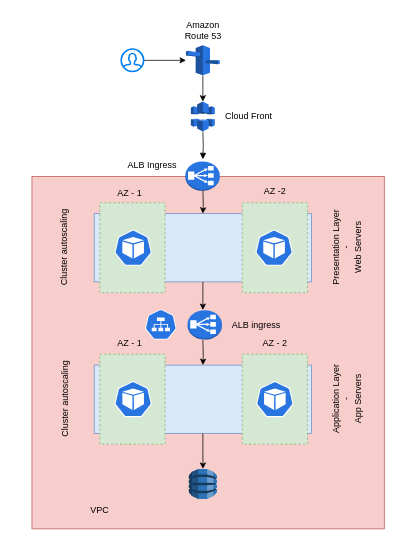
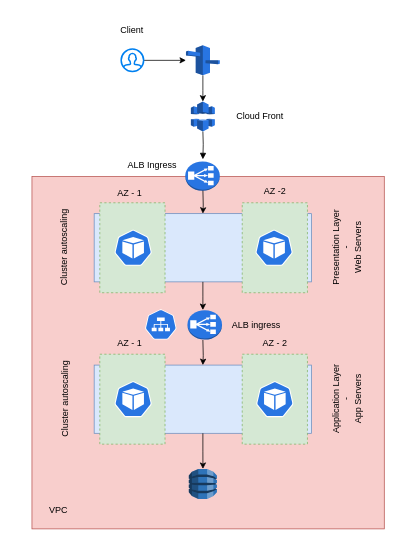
none -> (132, 30)
(203, 30) -> none
(249, 117) -> (260, 117)
(99, 510) -> (58, 510)
